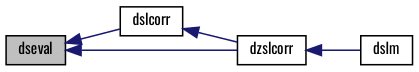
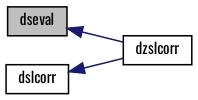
(100, 34) -> none
(387, 50) -> none
